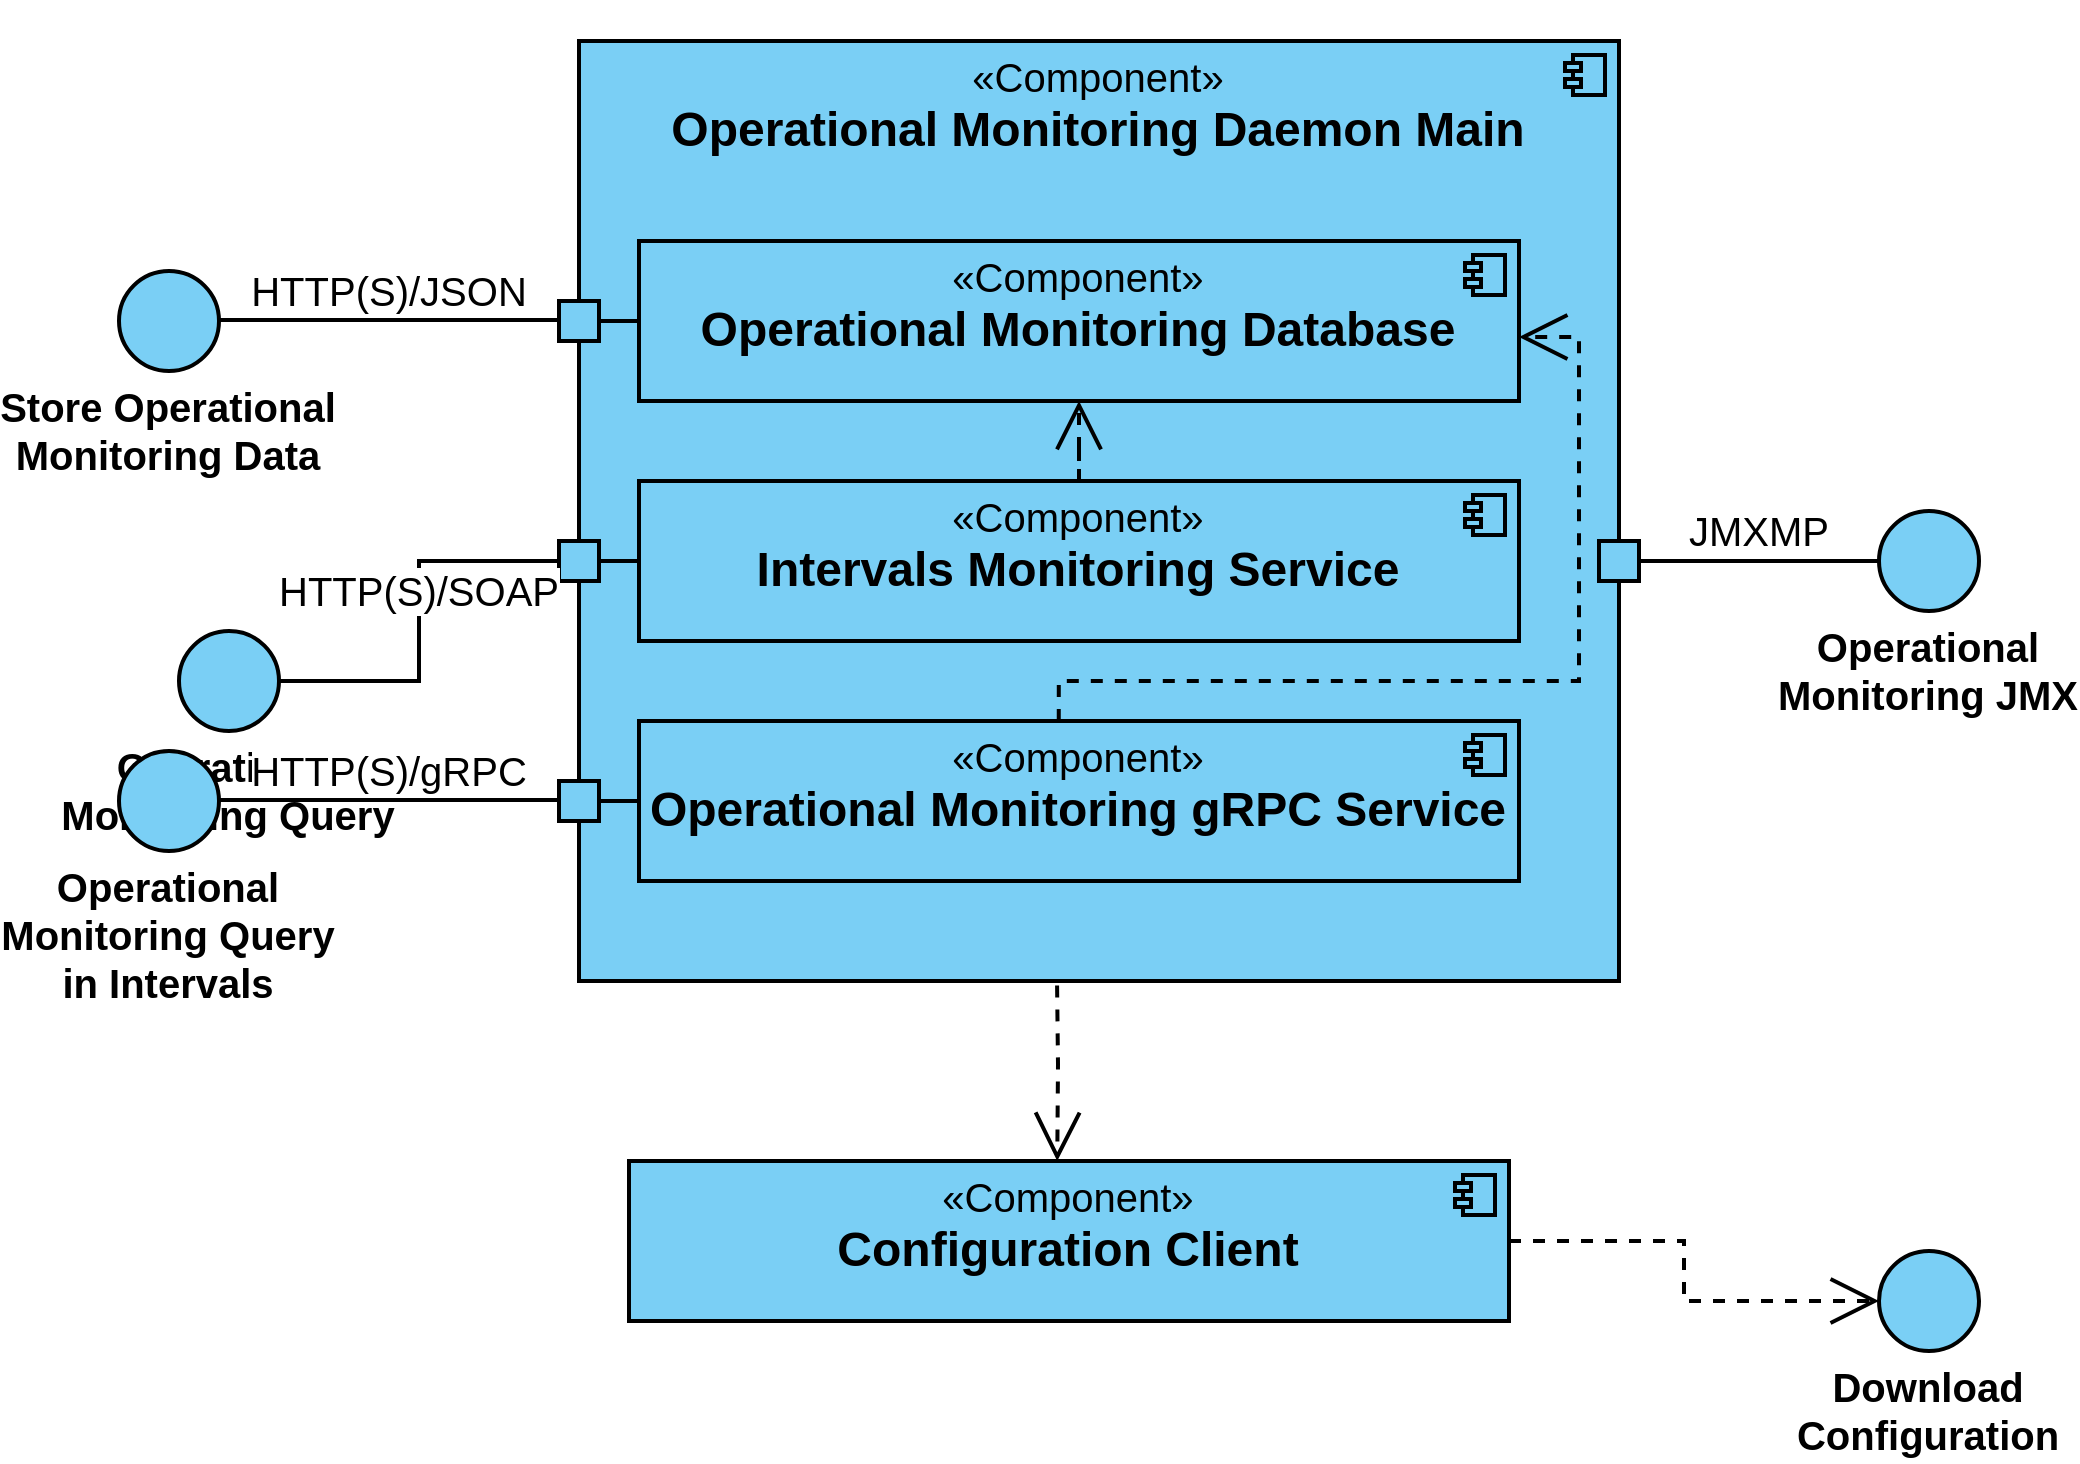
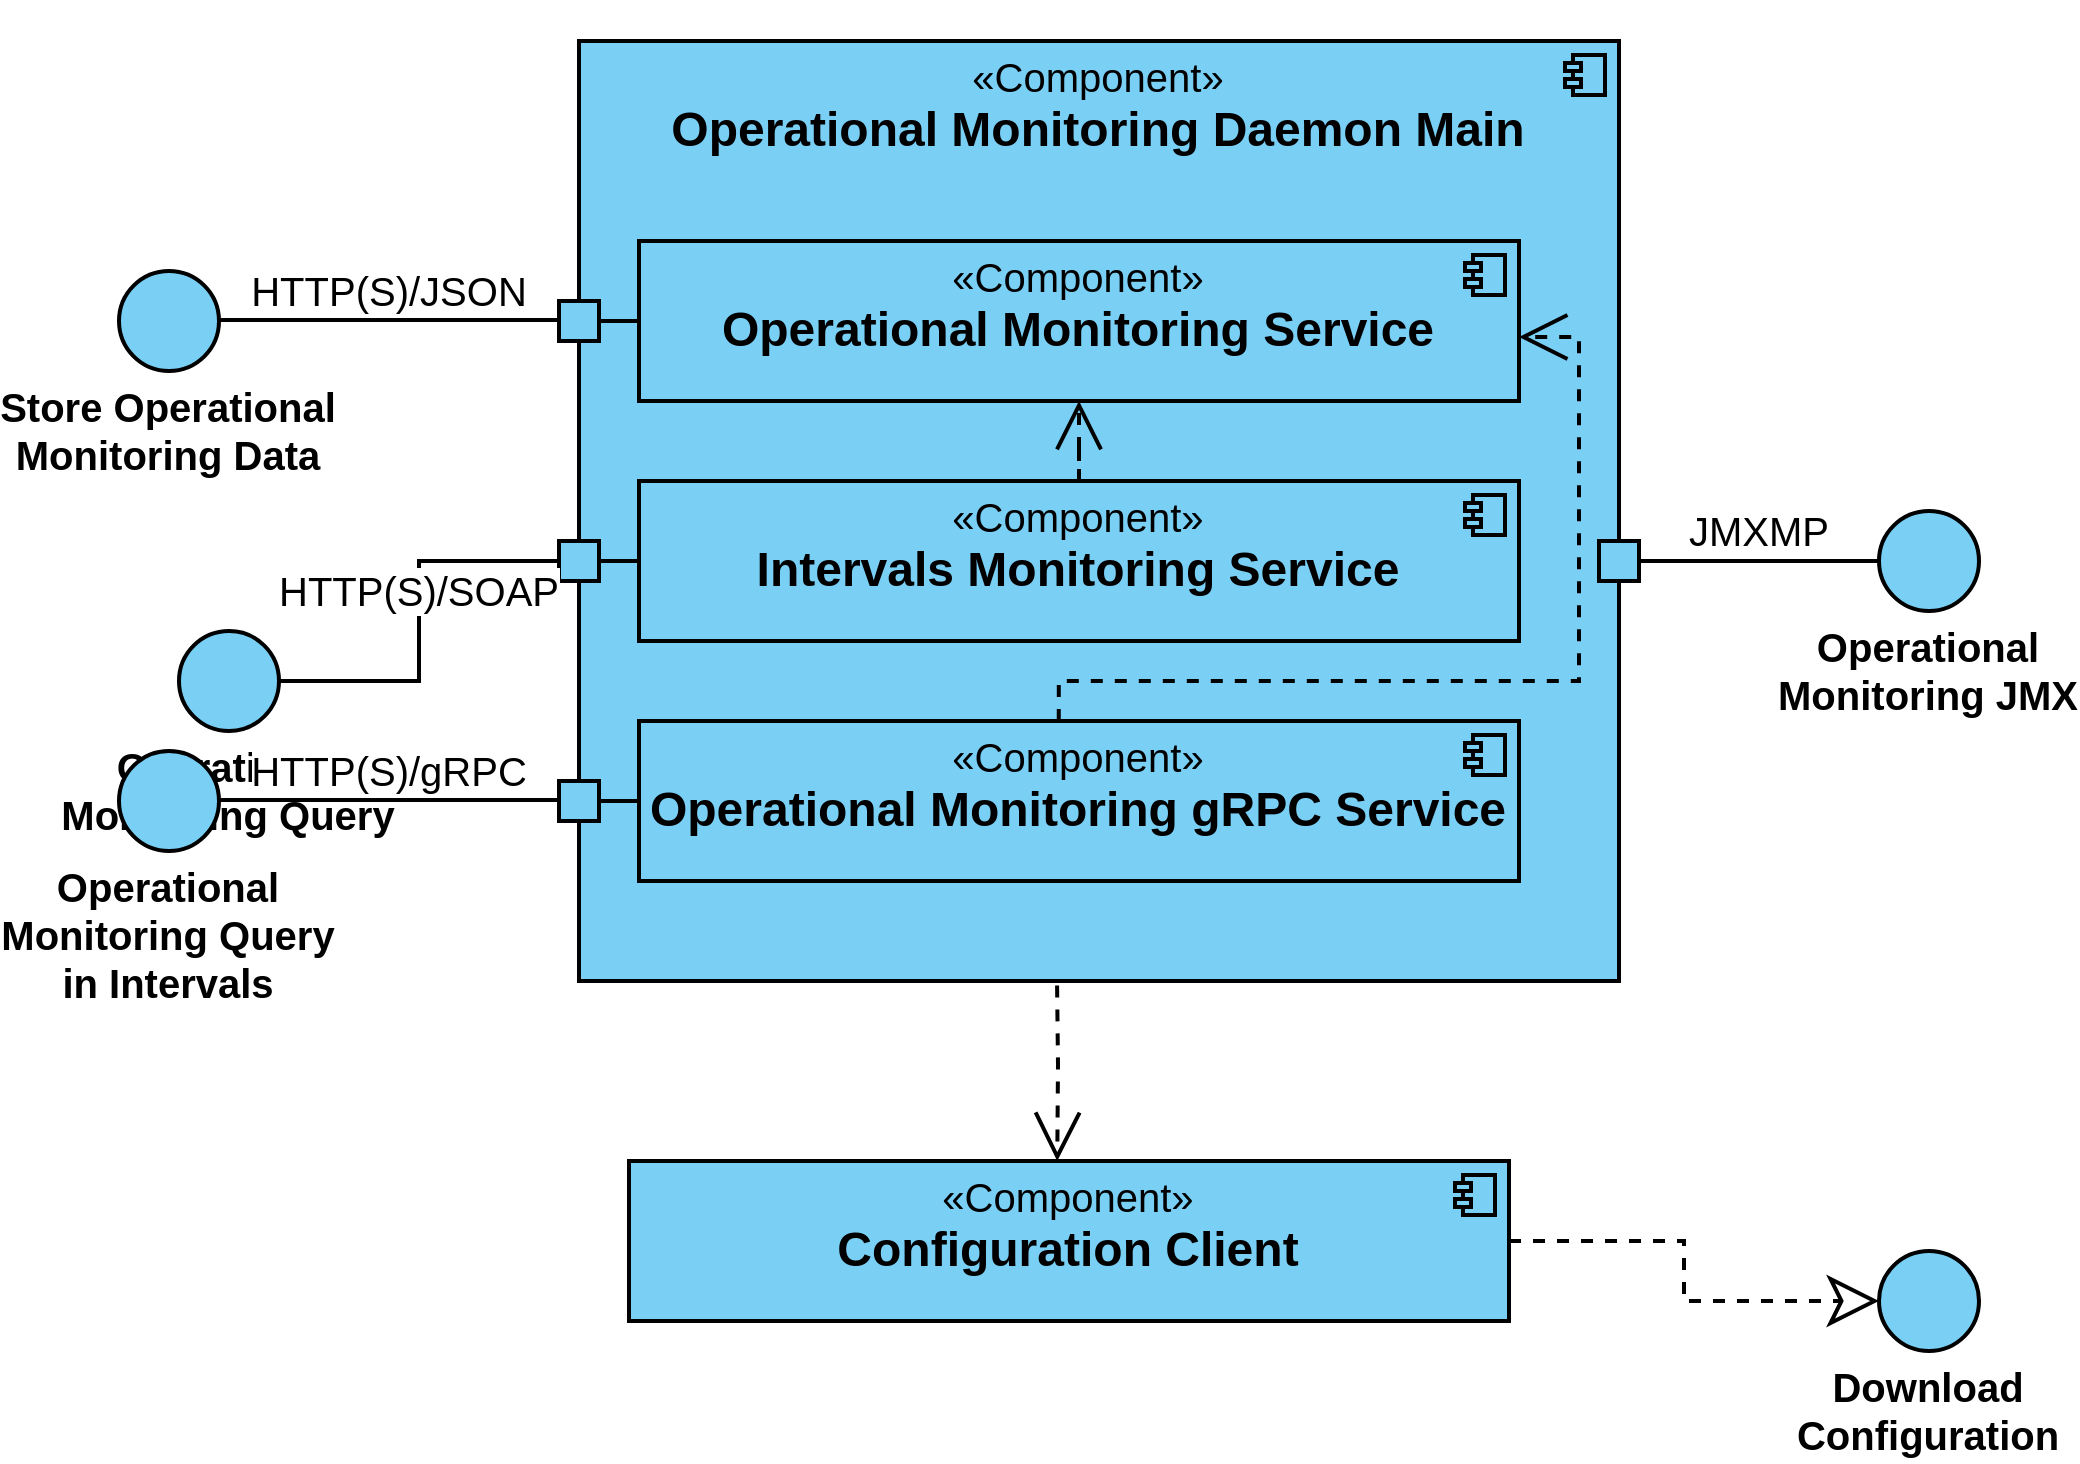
(1079, 284) -> (1079, 284)
(1862, 1301) -> (1839, 1301)
